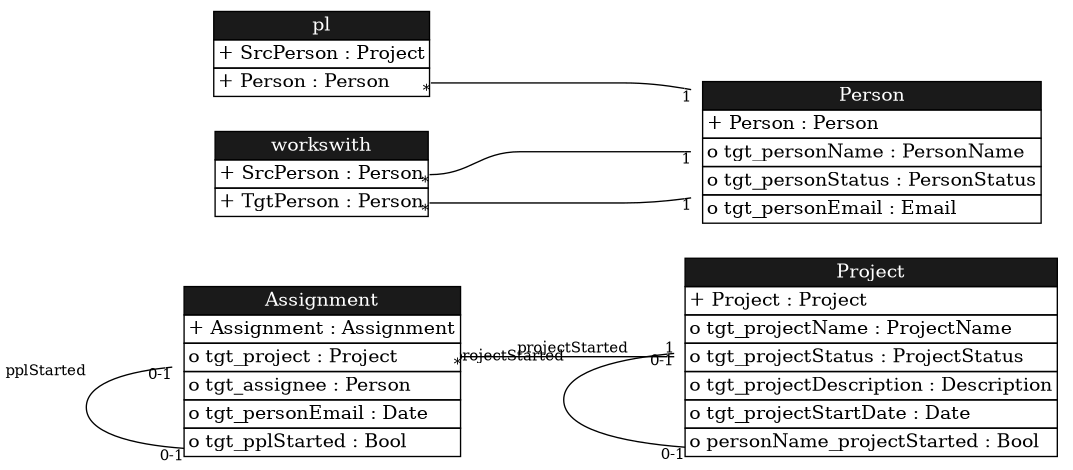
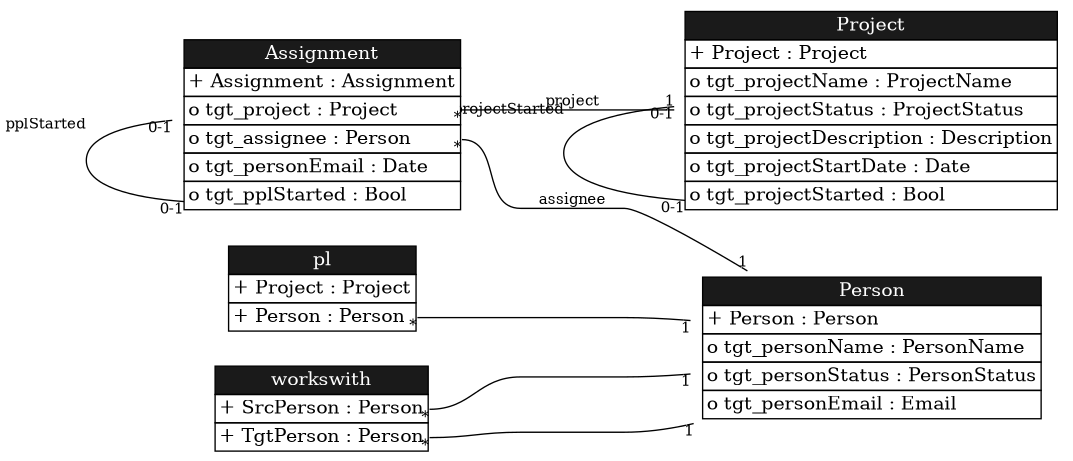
(322, 53) -> (322, 288)
none -> (589, 208)
(572, 349) -> (572, 102)
(864, 442) -> (817, 195)
